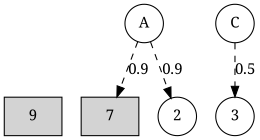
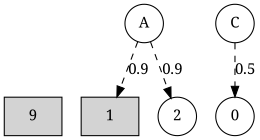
(110, 116) -> (110, 116)
(235, 116) -> (235, 116)
